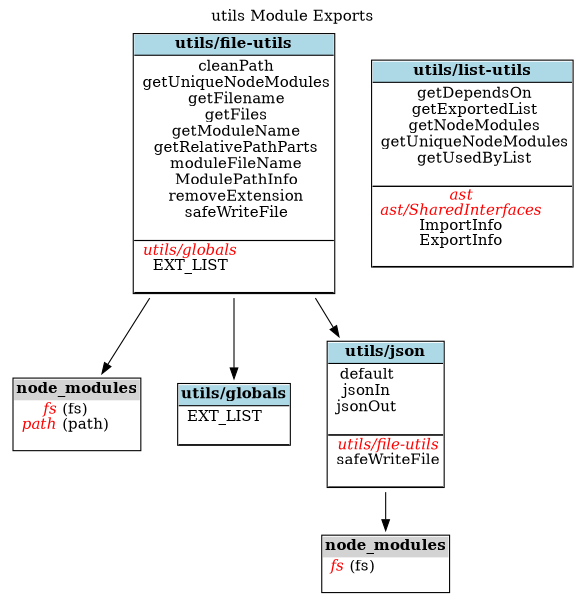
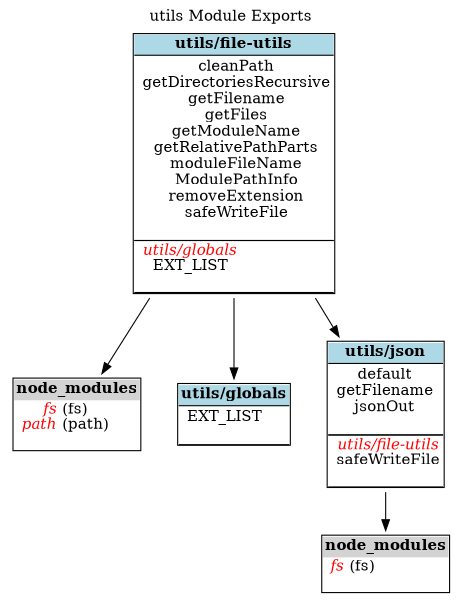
(234, 82) -> (234, 82)
(472, 164) -> none
(365, 391) -> (382, 391)
